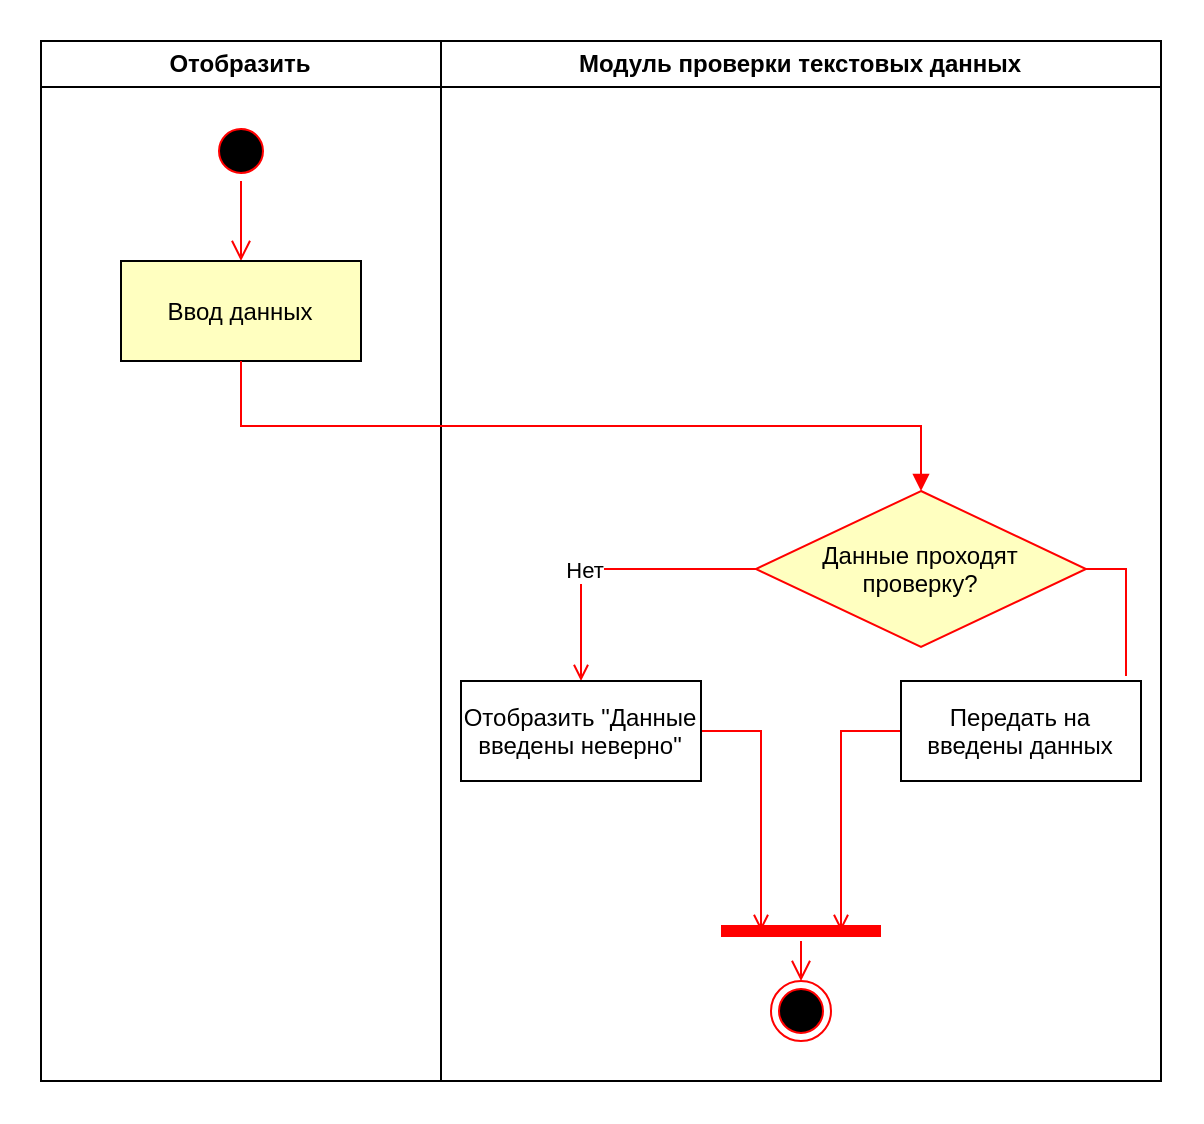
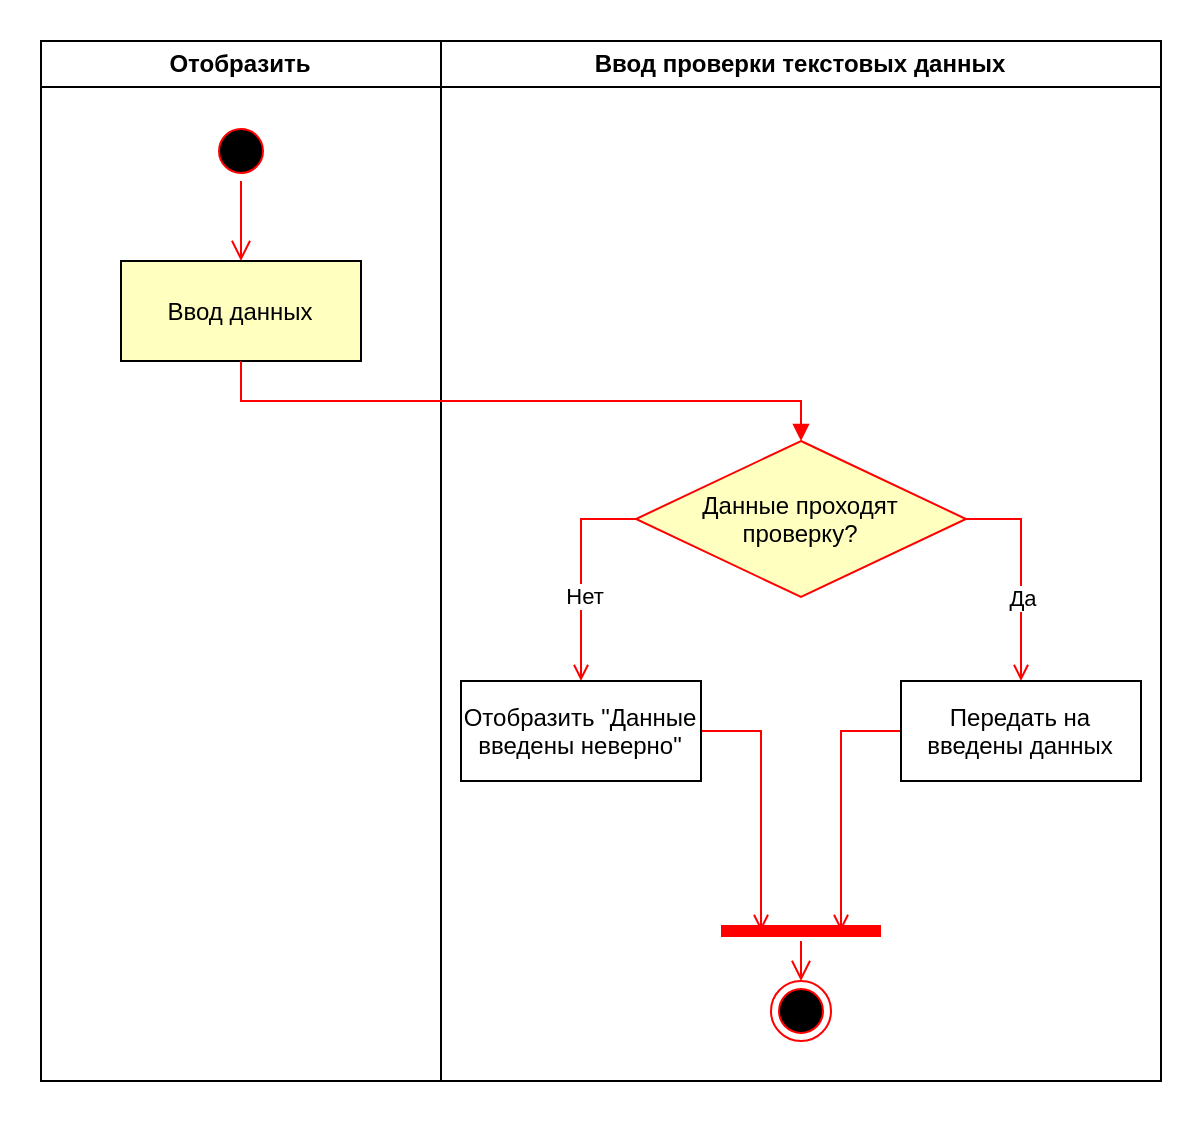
(801, 65) -> (801, 65)
(921, 569) -> (801, 519)
